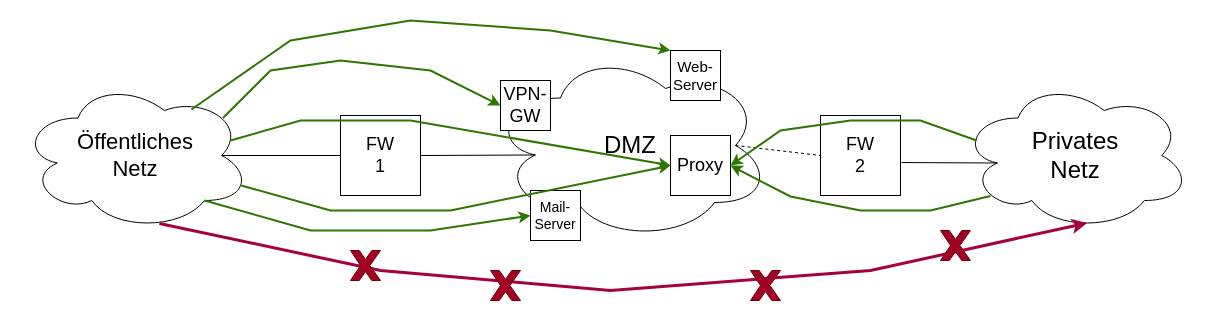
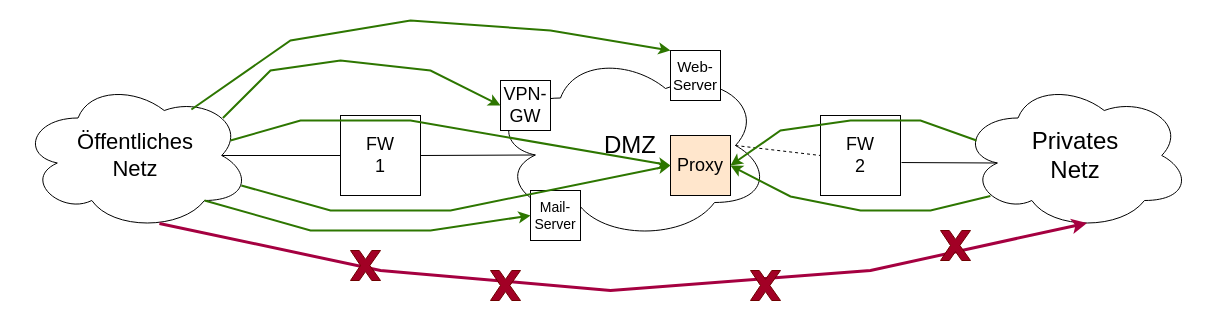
(701, 166) -> (701, 166)
